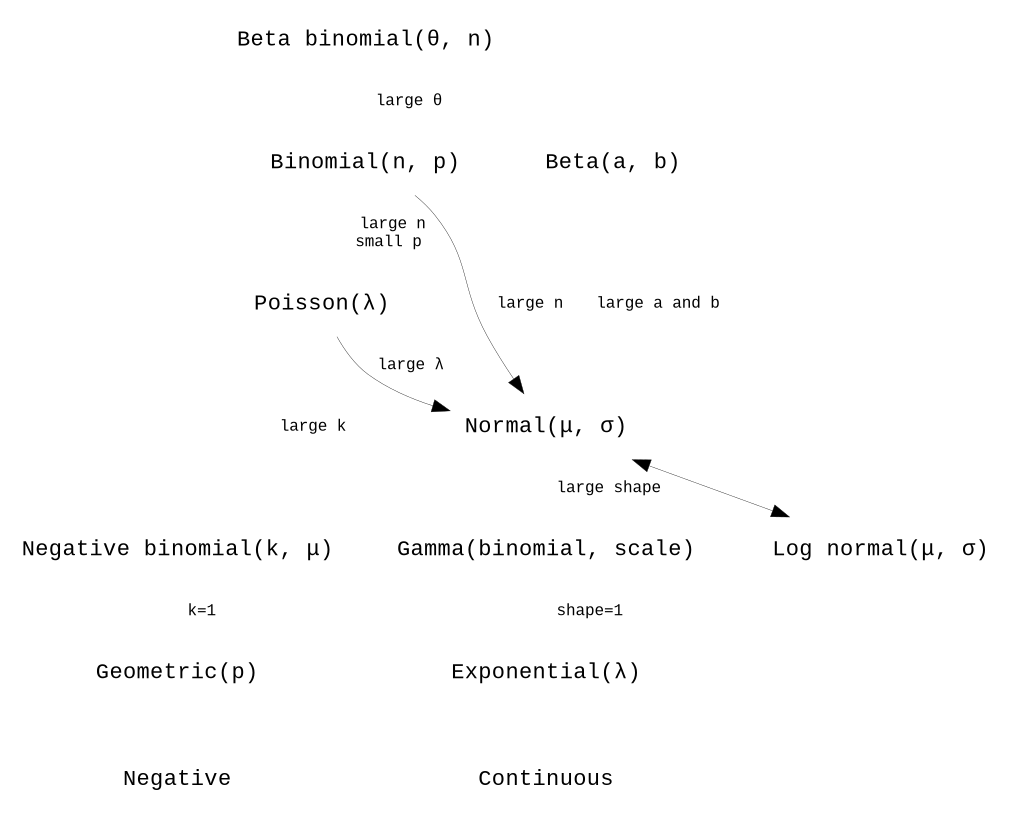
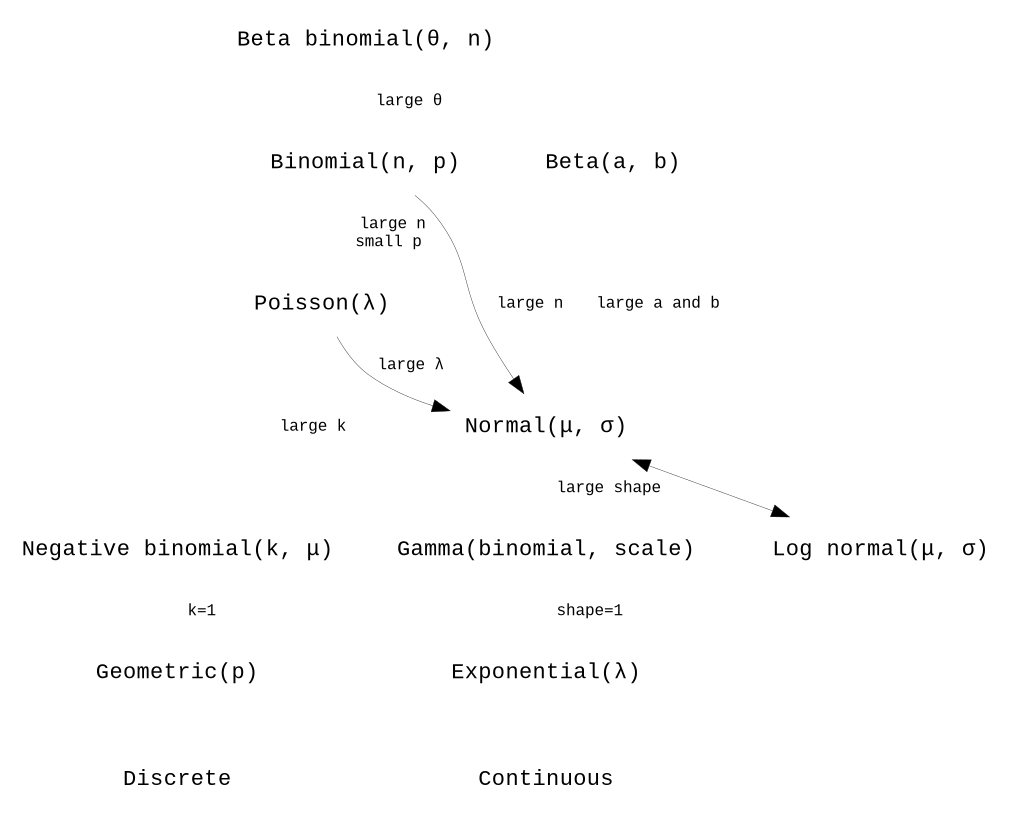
(178, 779) -> (178, 779)
